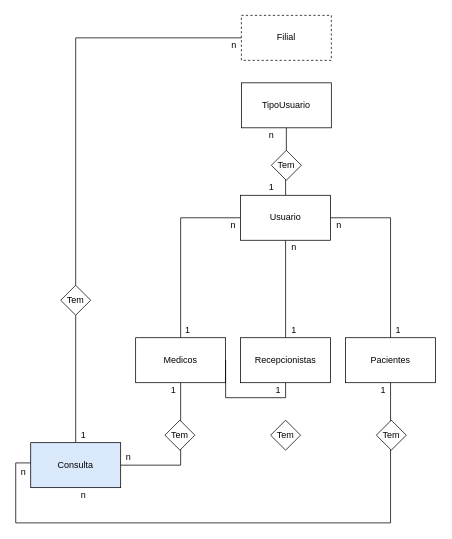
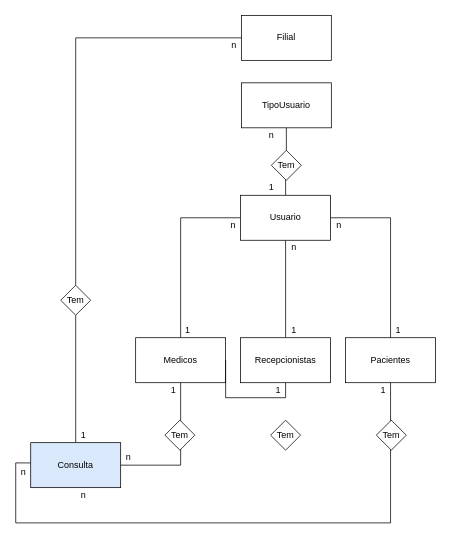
(286, 38) -> (286, 38)
